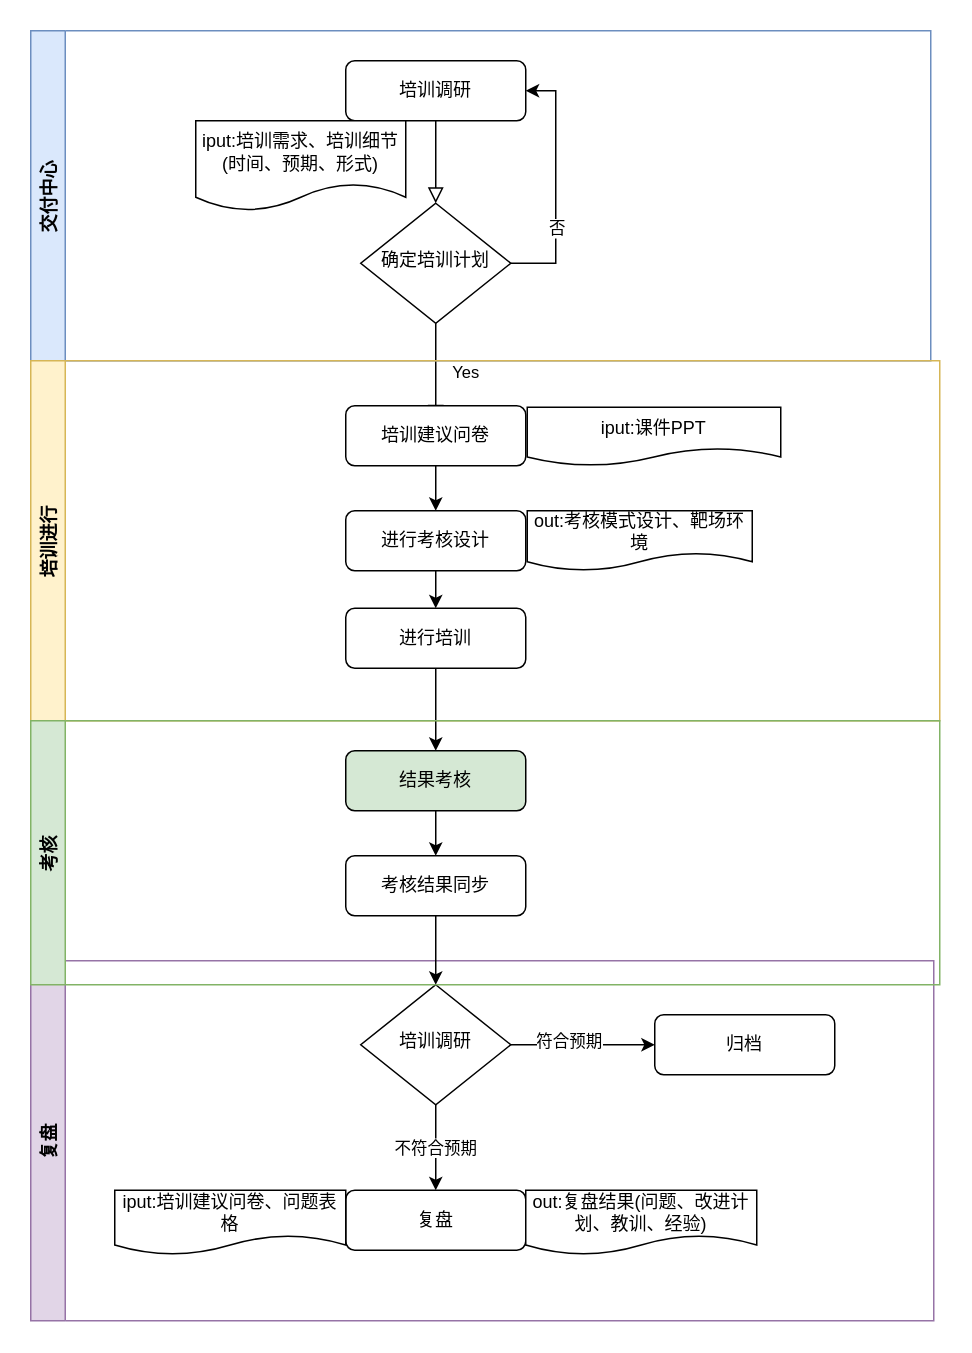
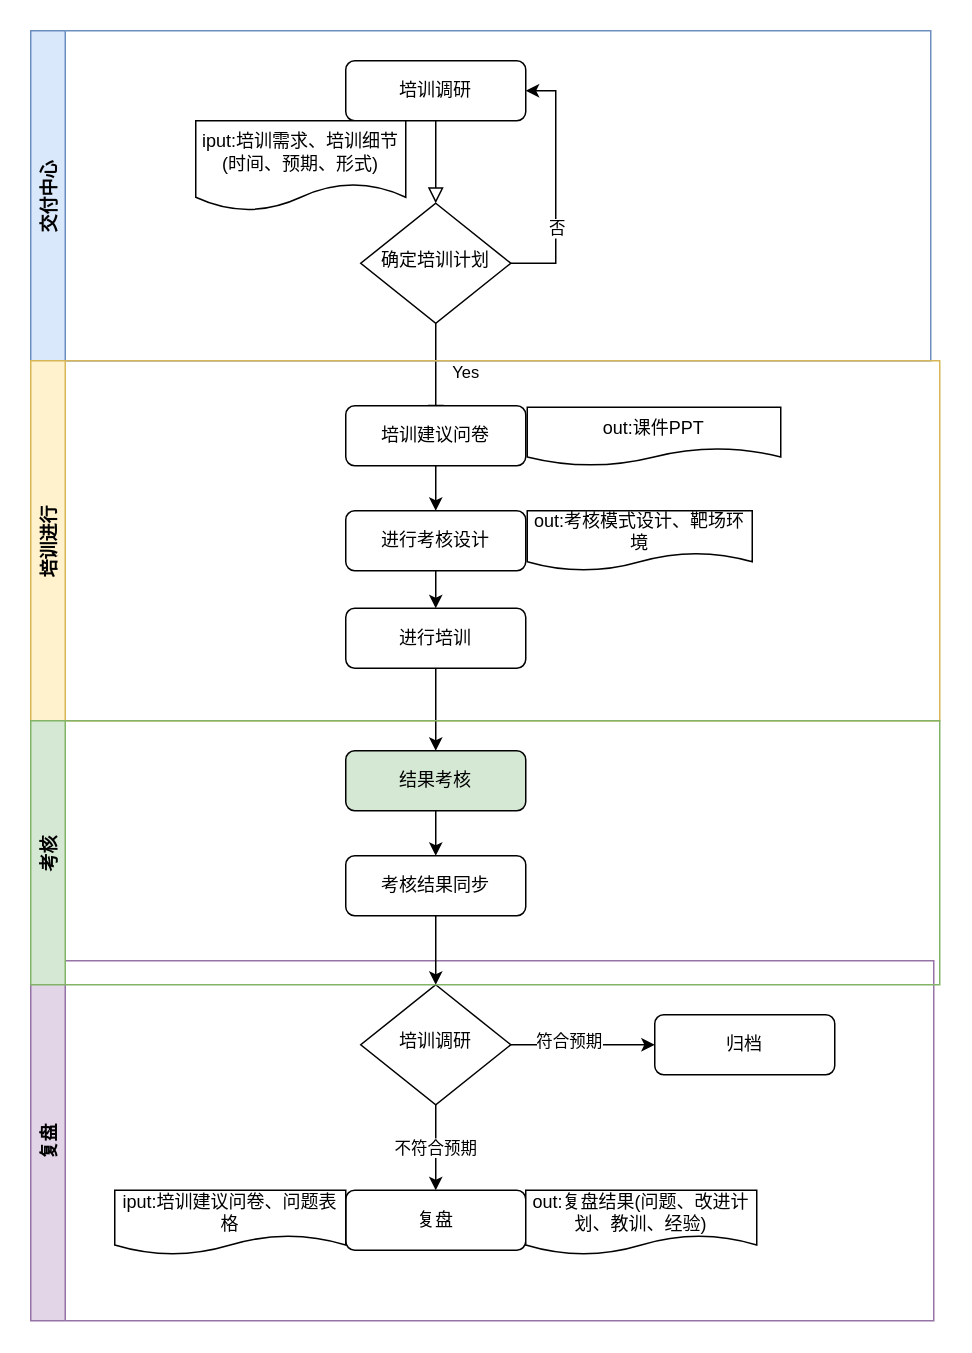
(654, 428) -> (654, 428)
